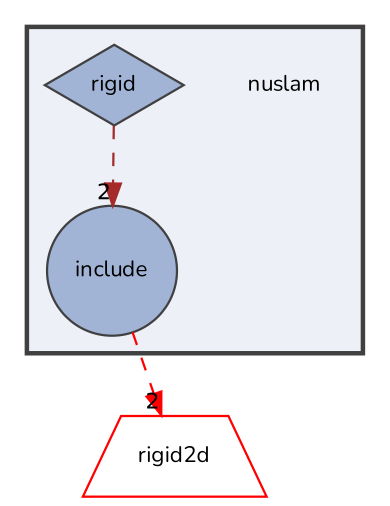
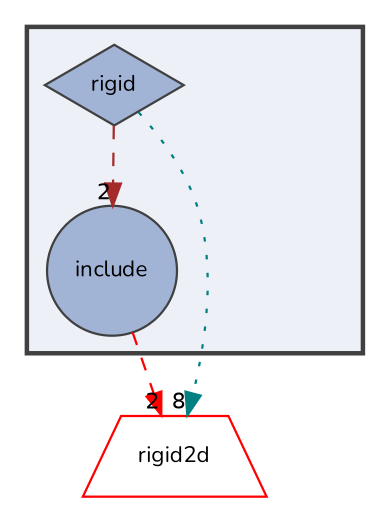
(285, 85) -> none
none -> (205, 244)
